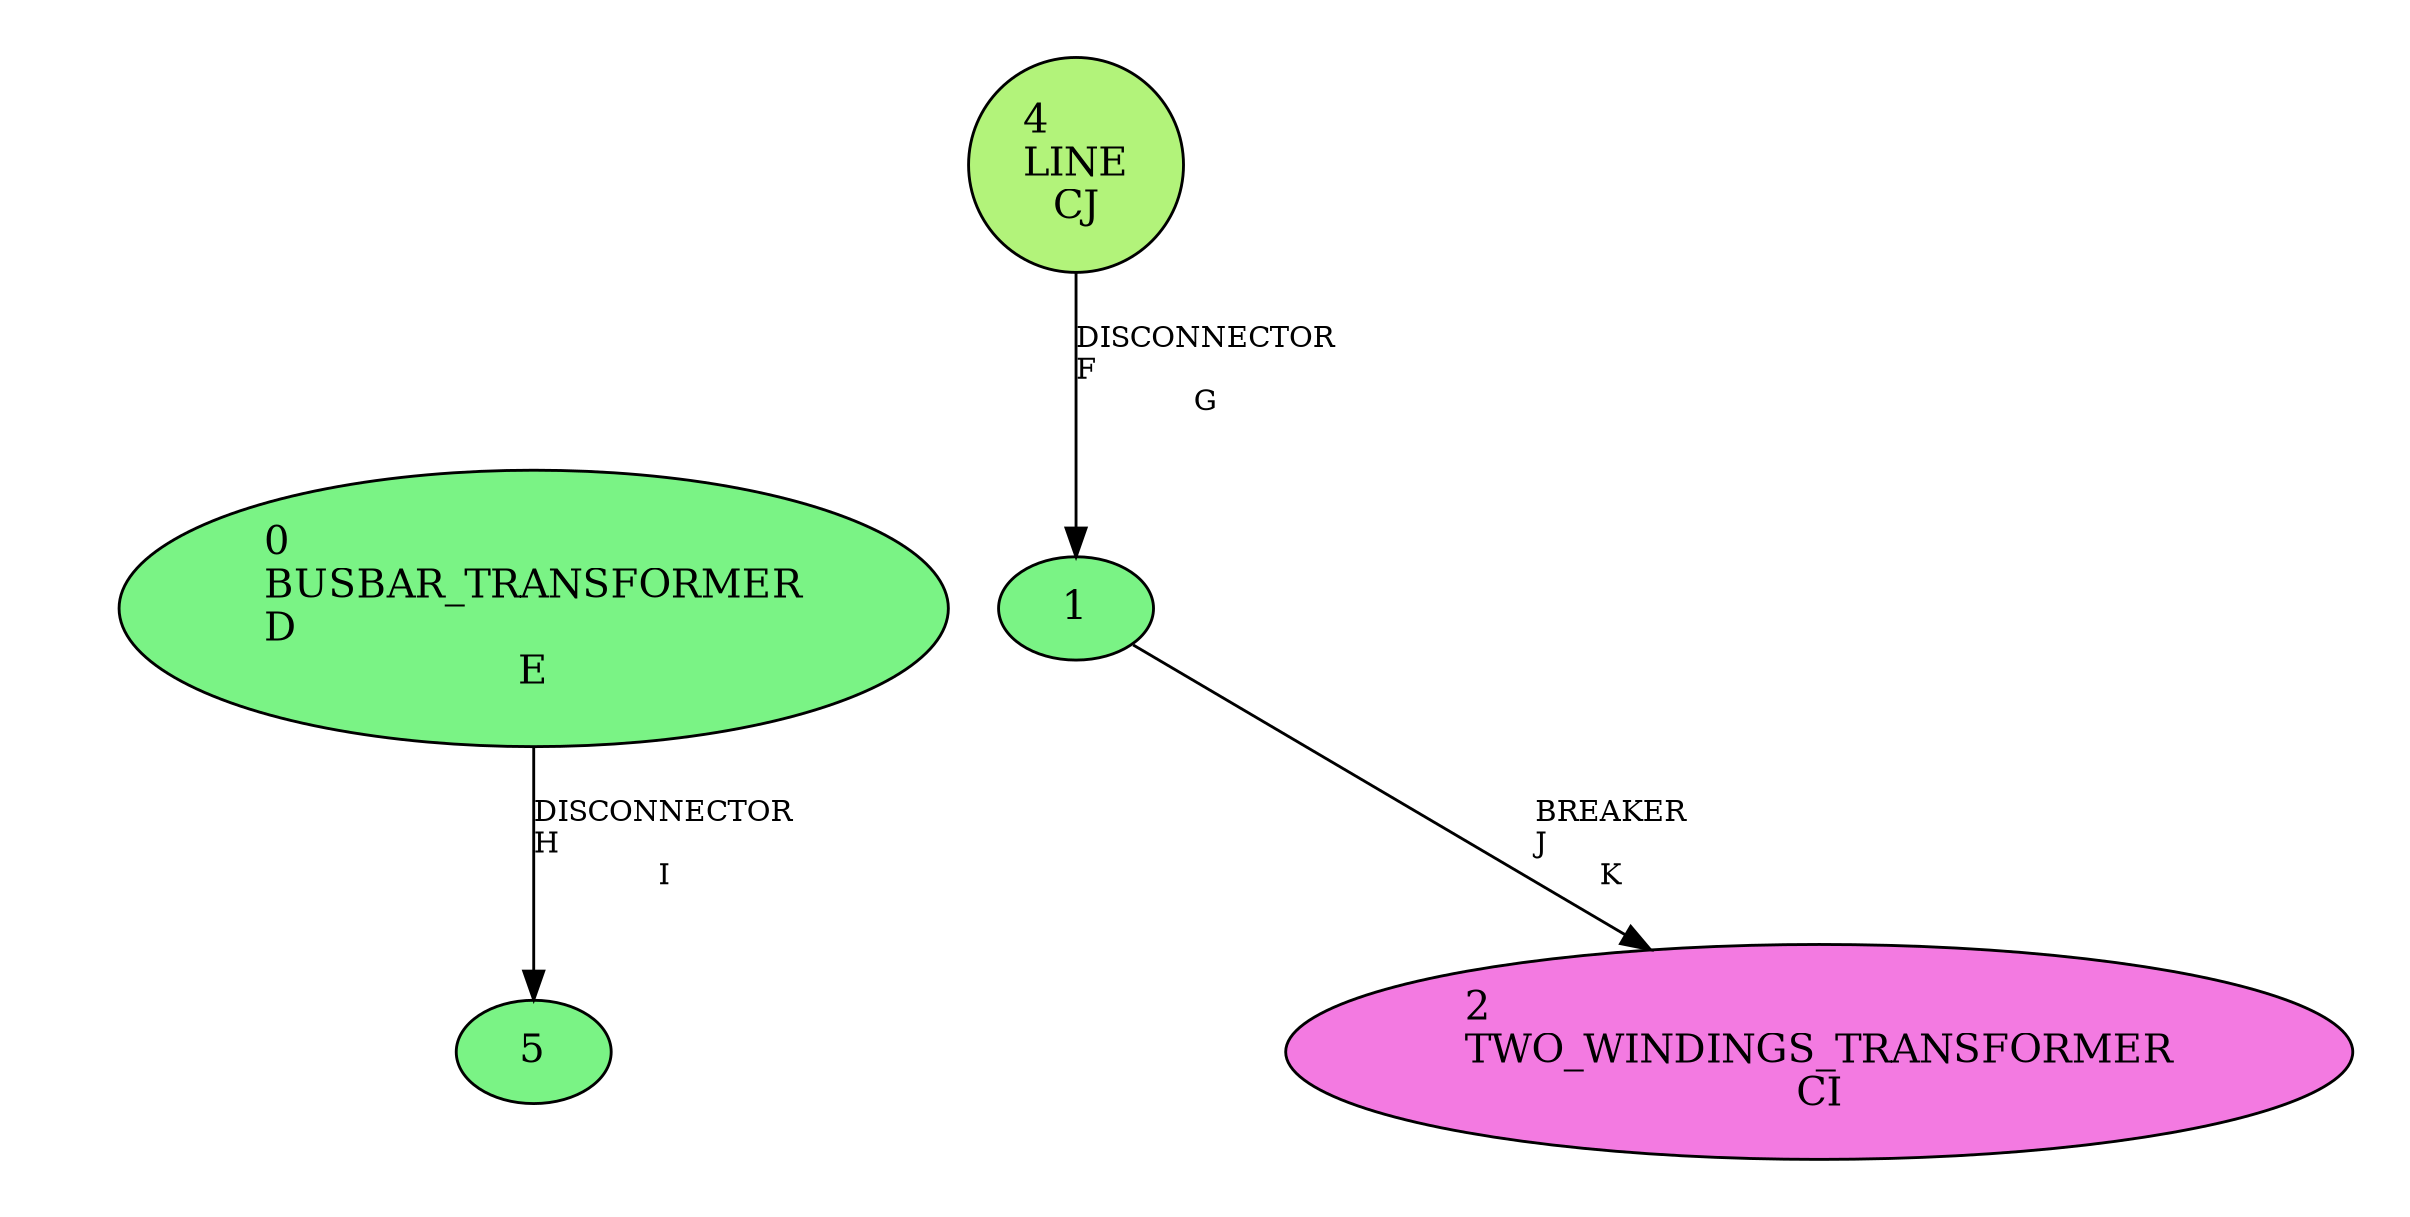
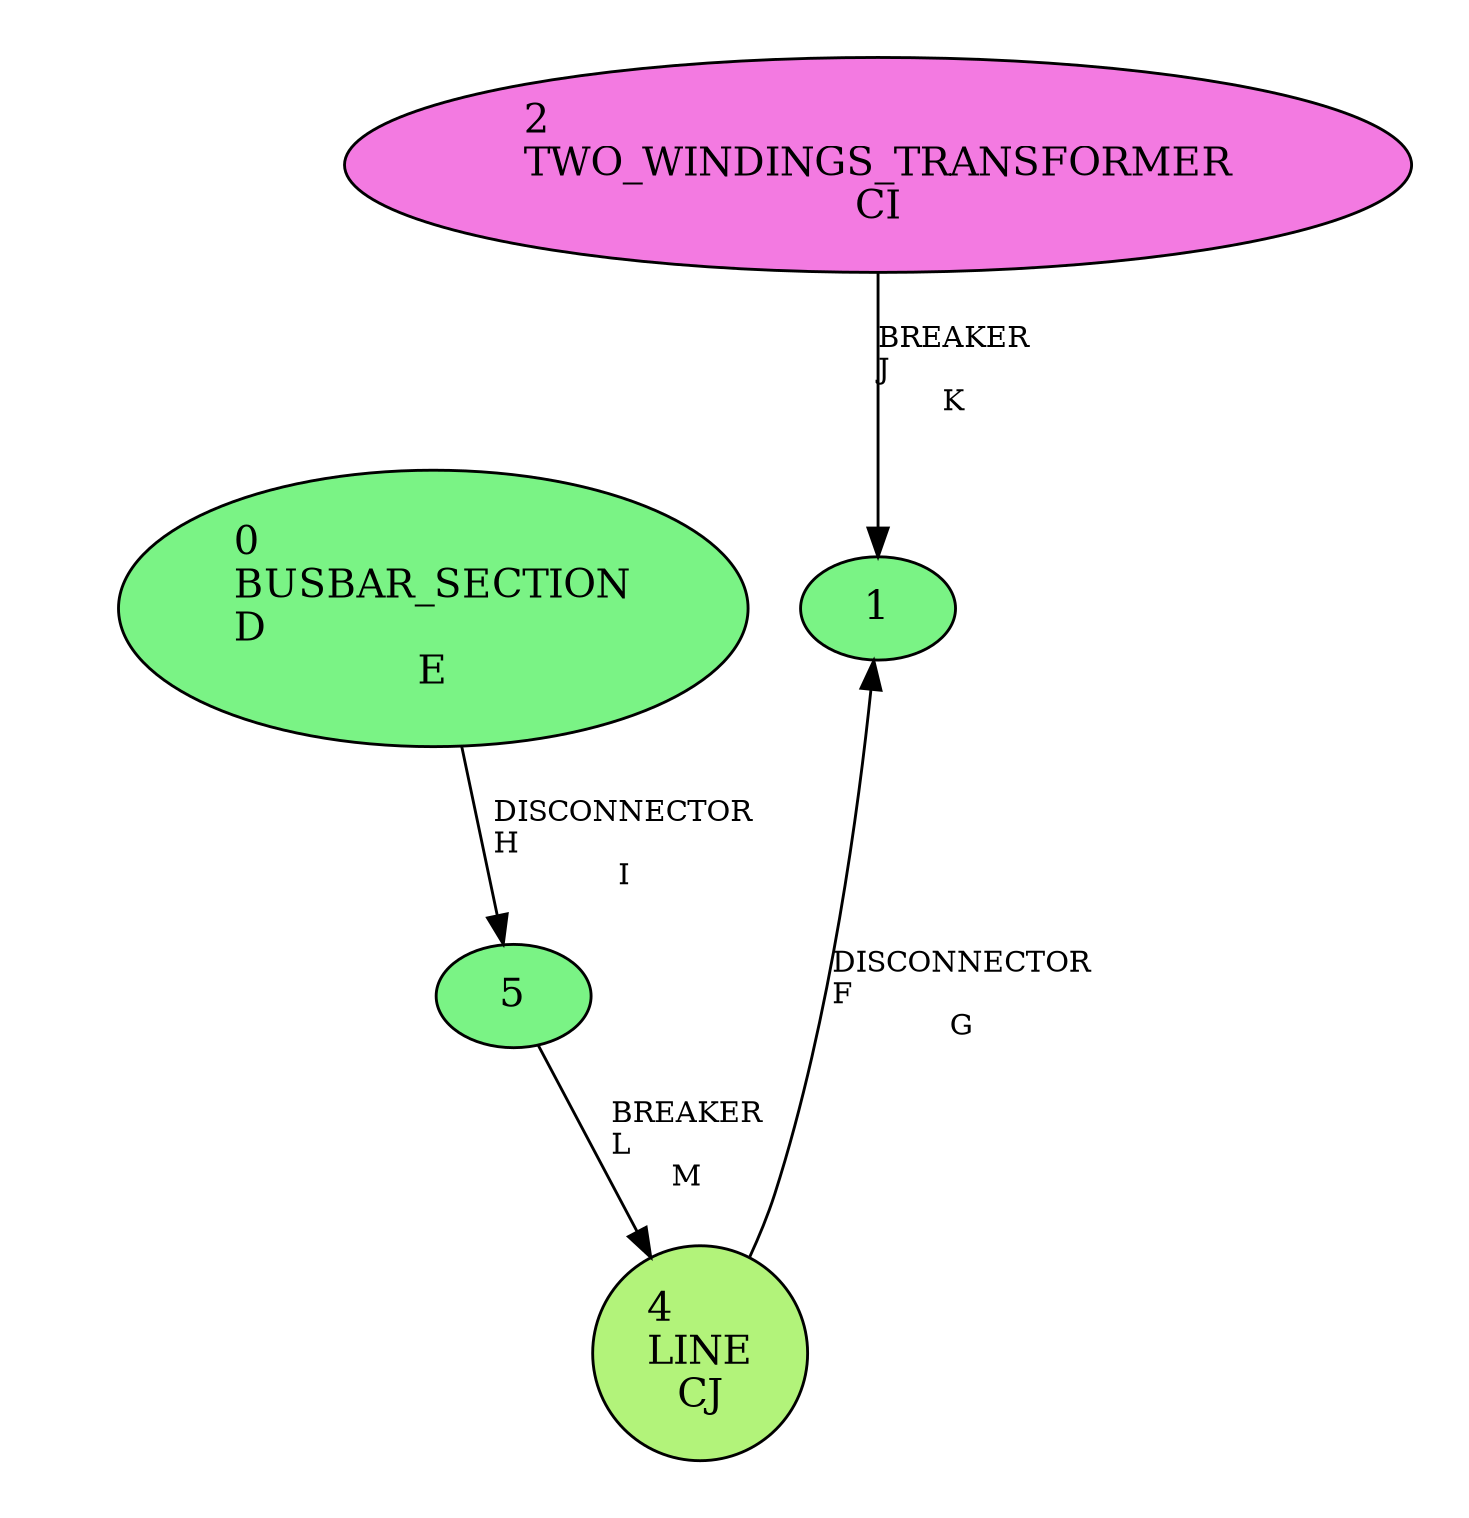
(534, 608) -> (433, 608)
(1379, 790) -> (878, 400)
none -> (588, 1139)
